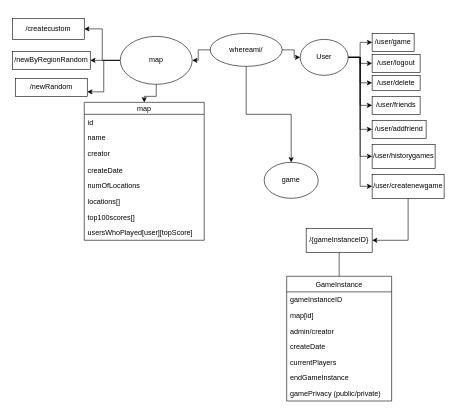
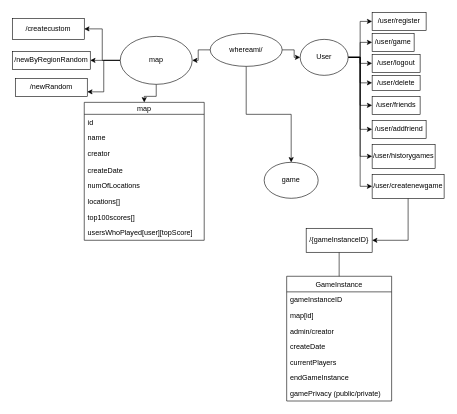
none -> (363, 21)
none -> (399, 21)
